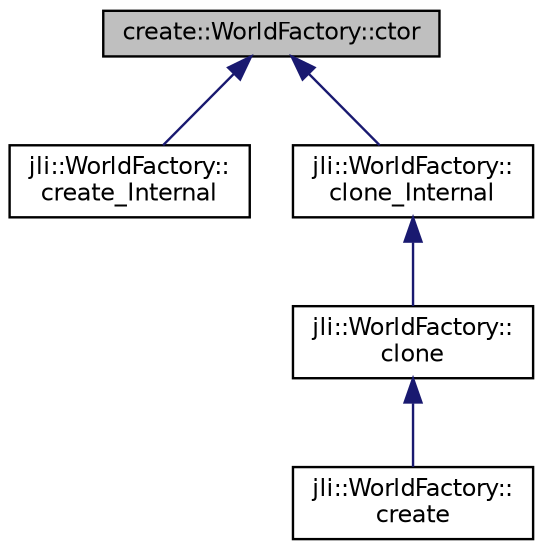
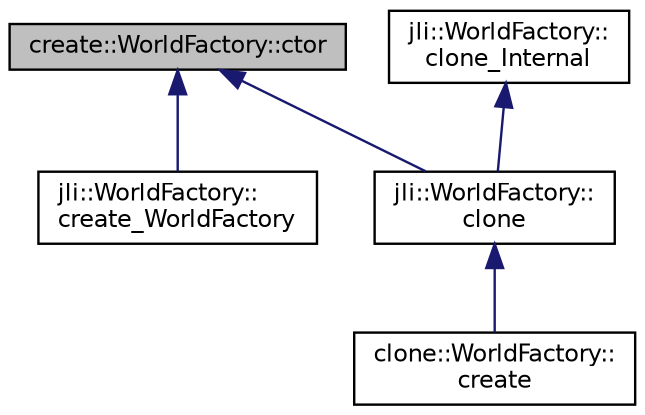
(344, 109) -> (334, 126)
(130, 181) -> (178, 208)
(413, 503) -> (495, 369)
